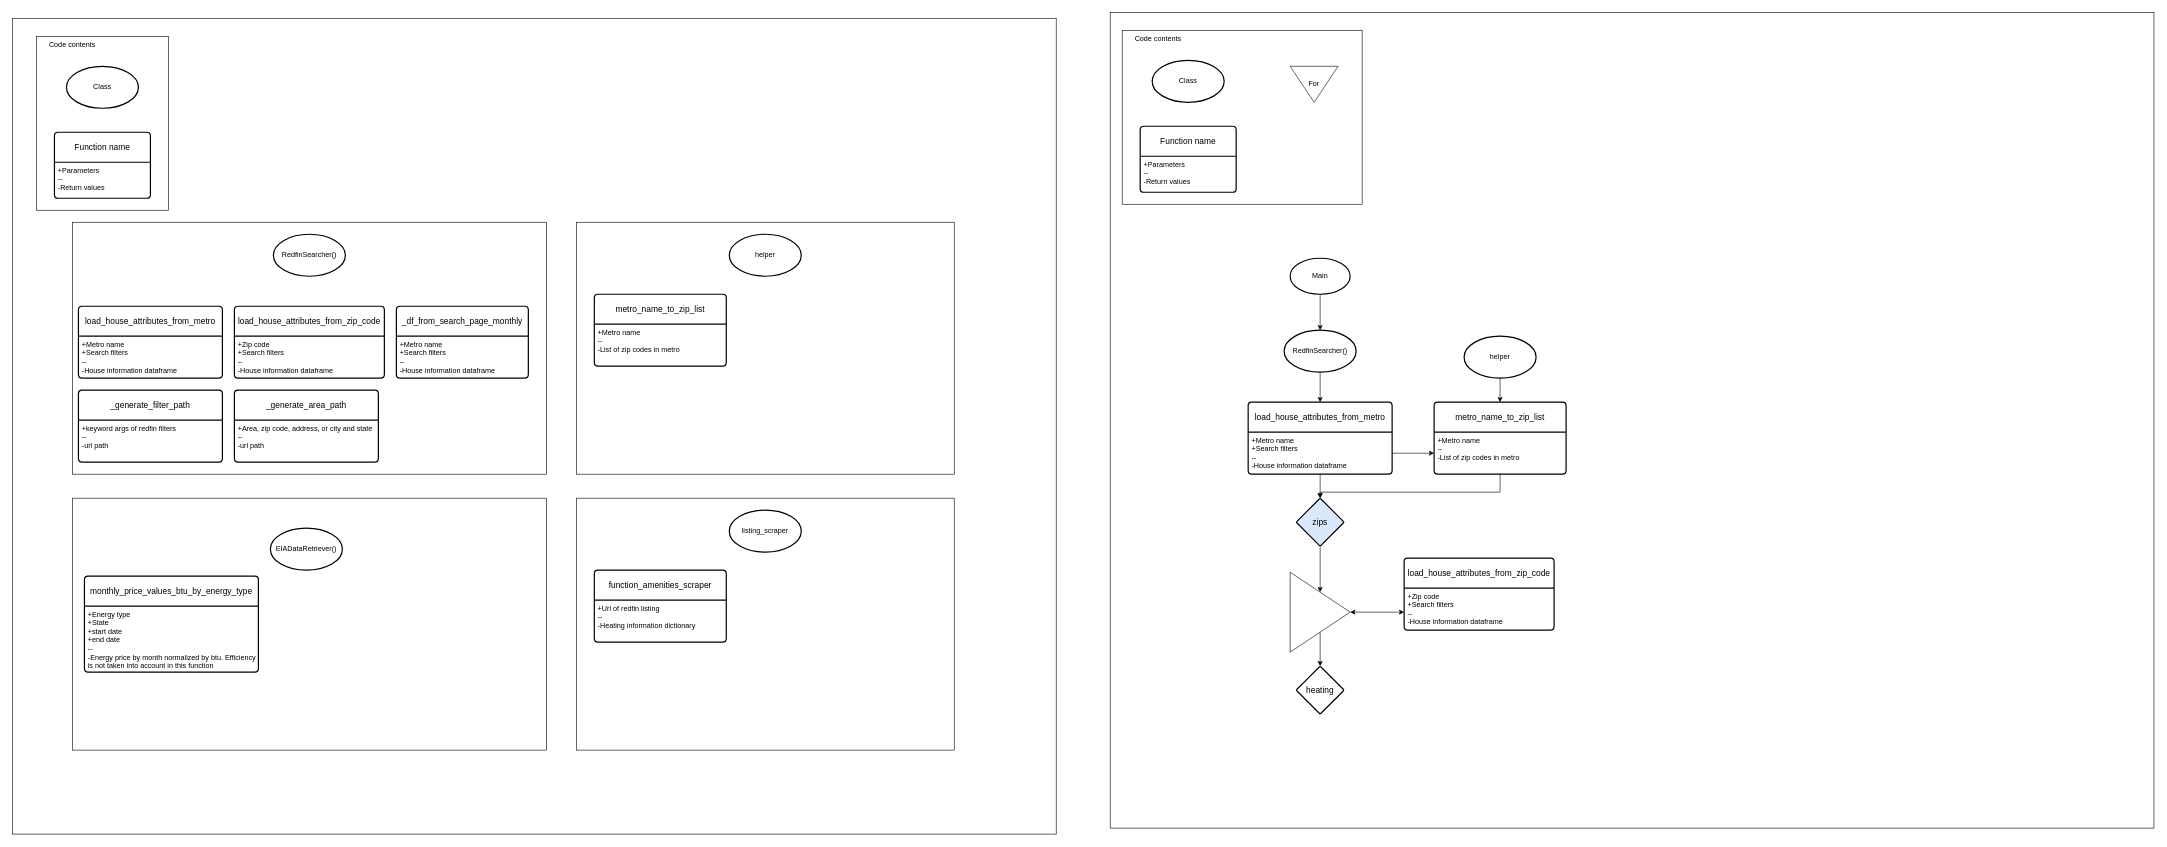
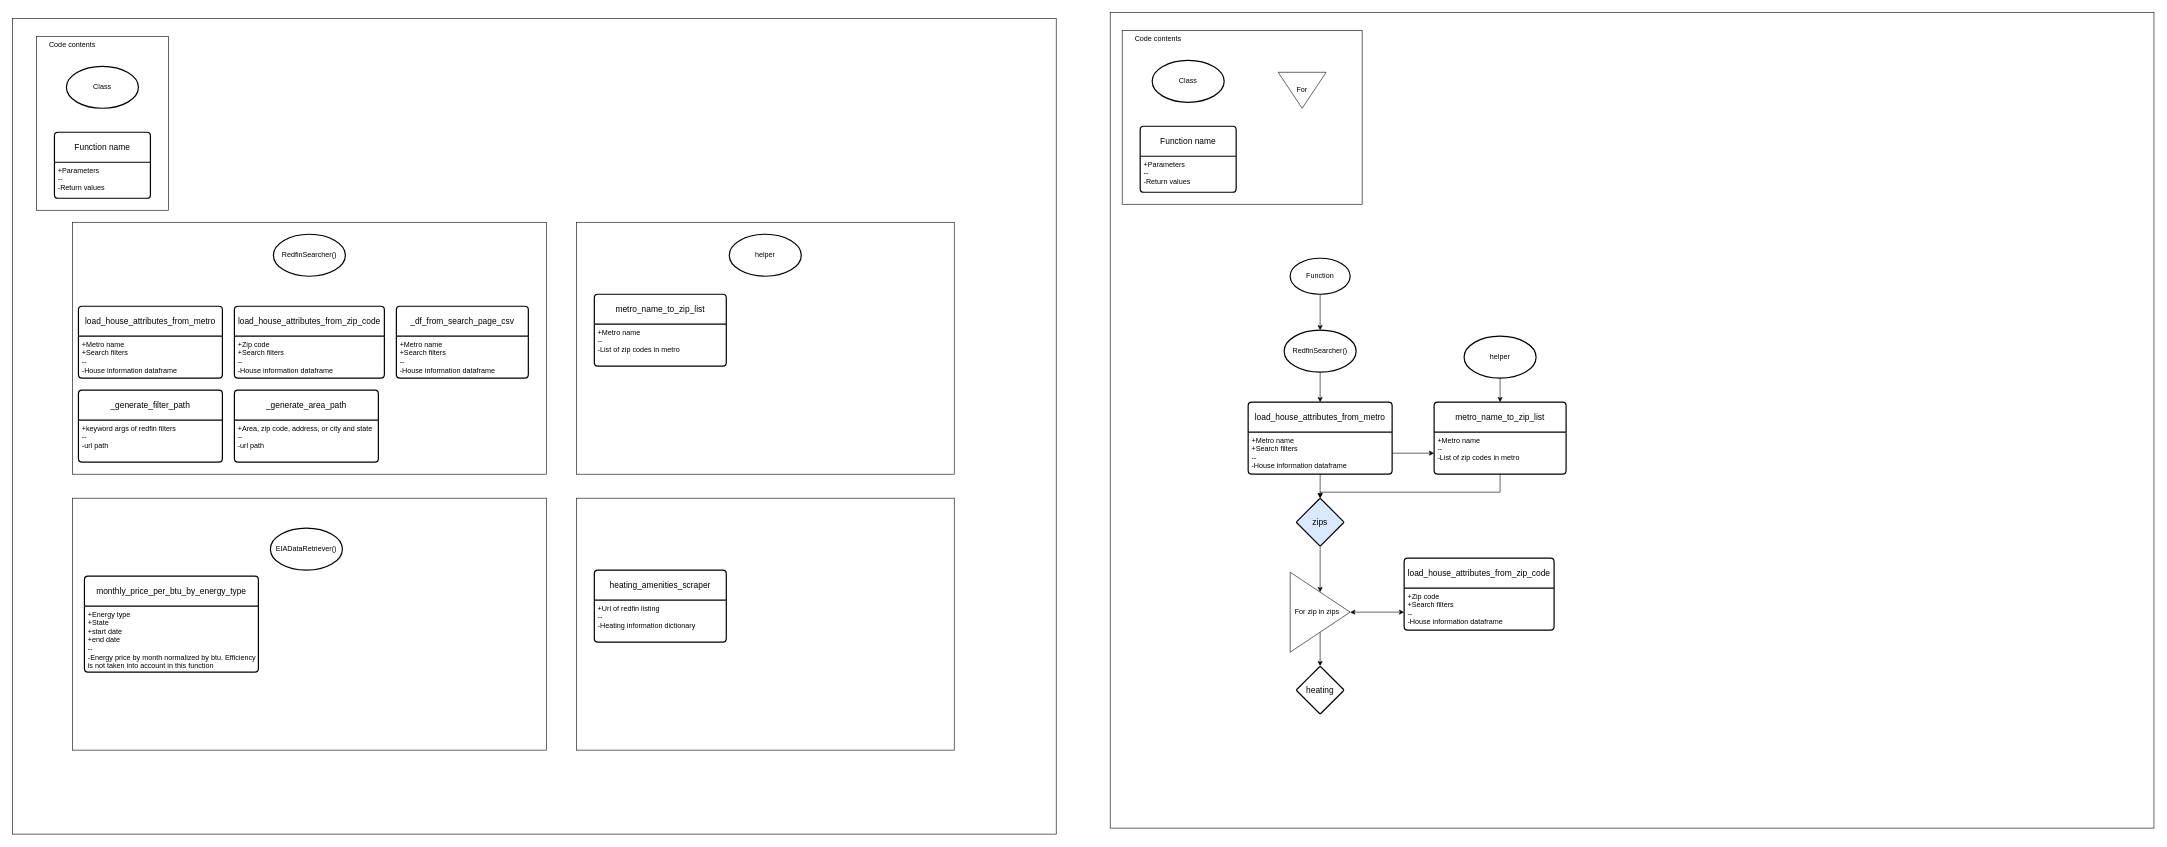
(1314, 84) -> (1302, 90)
(1320, 276) -> (1320, 276)
(462, 321) -> (462, 321)
(765, 531) -> none
(660, 585) -> (660, 585)
(171, 591) -> (171, 591)
none -> (1317, 612)
